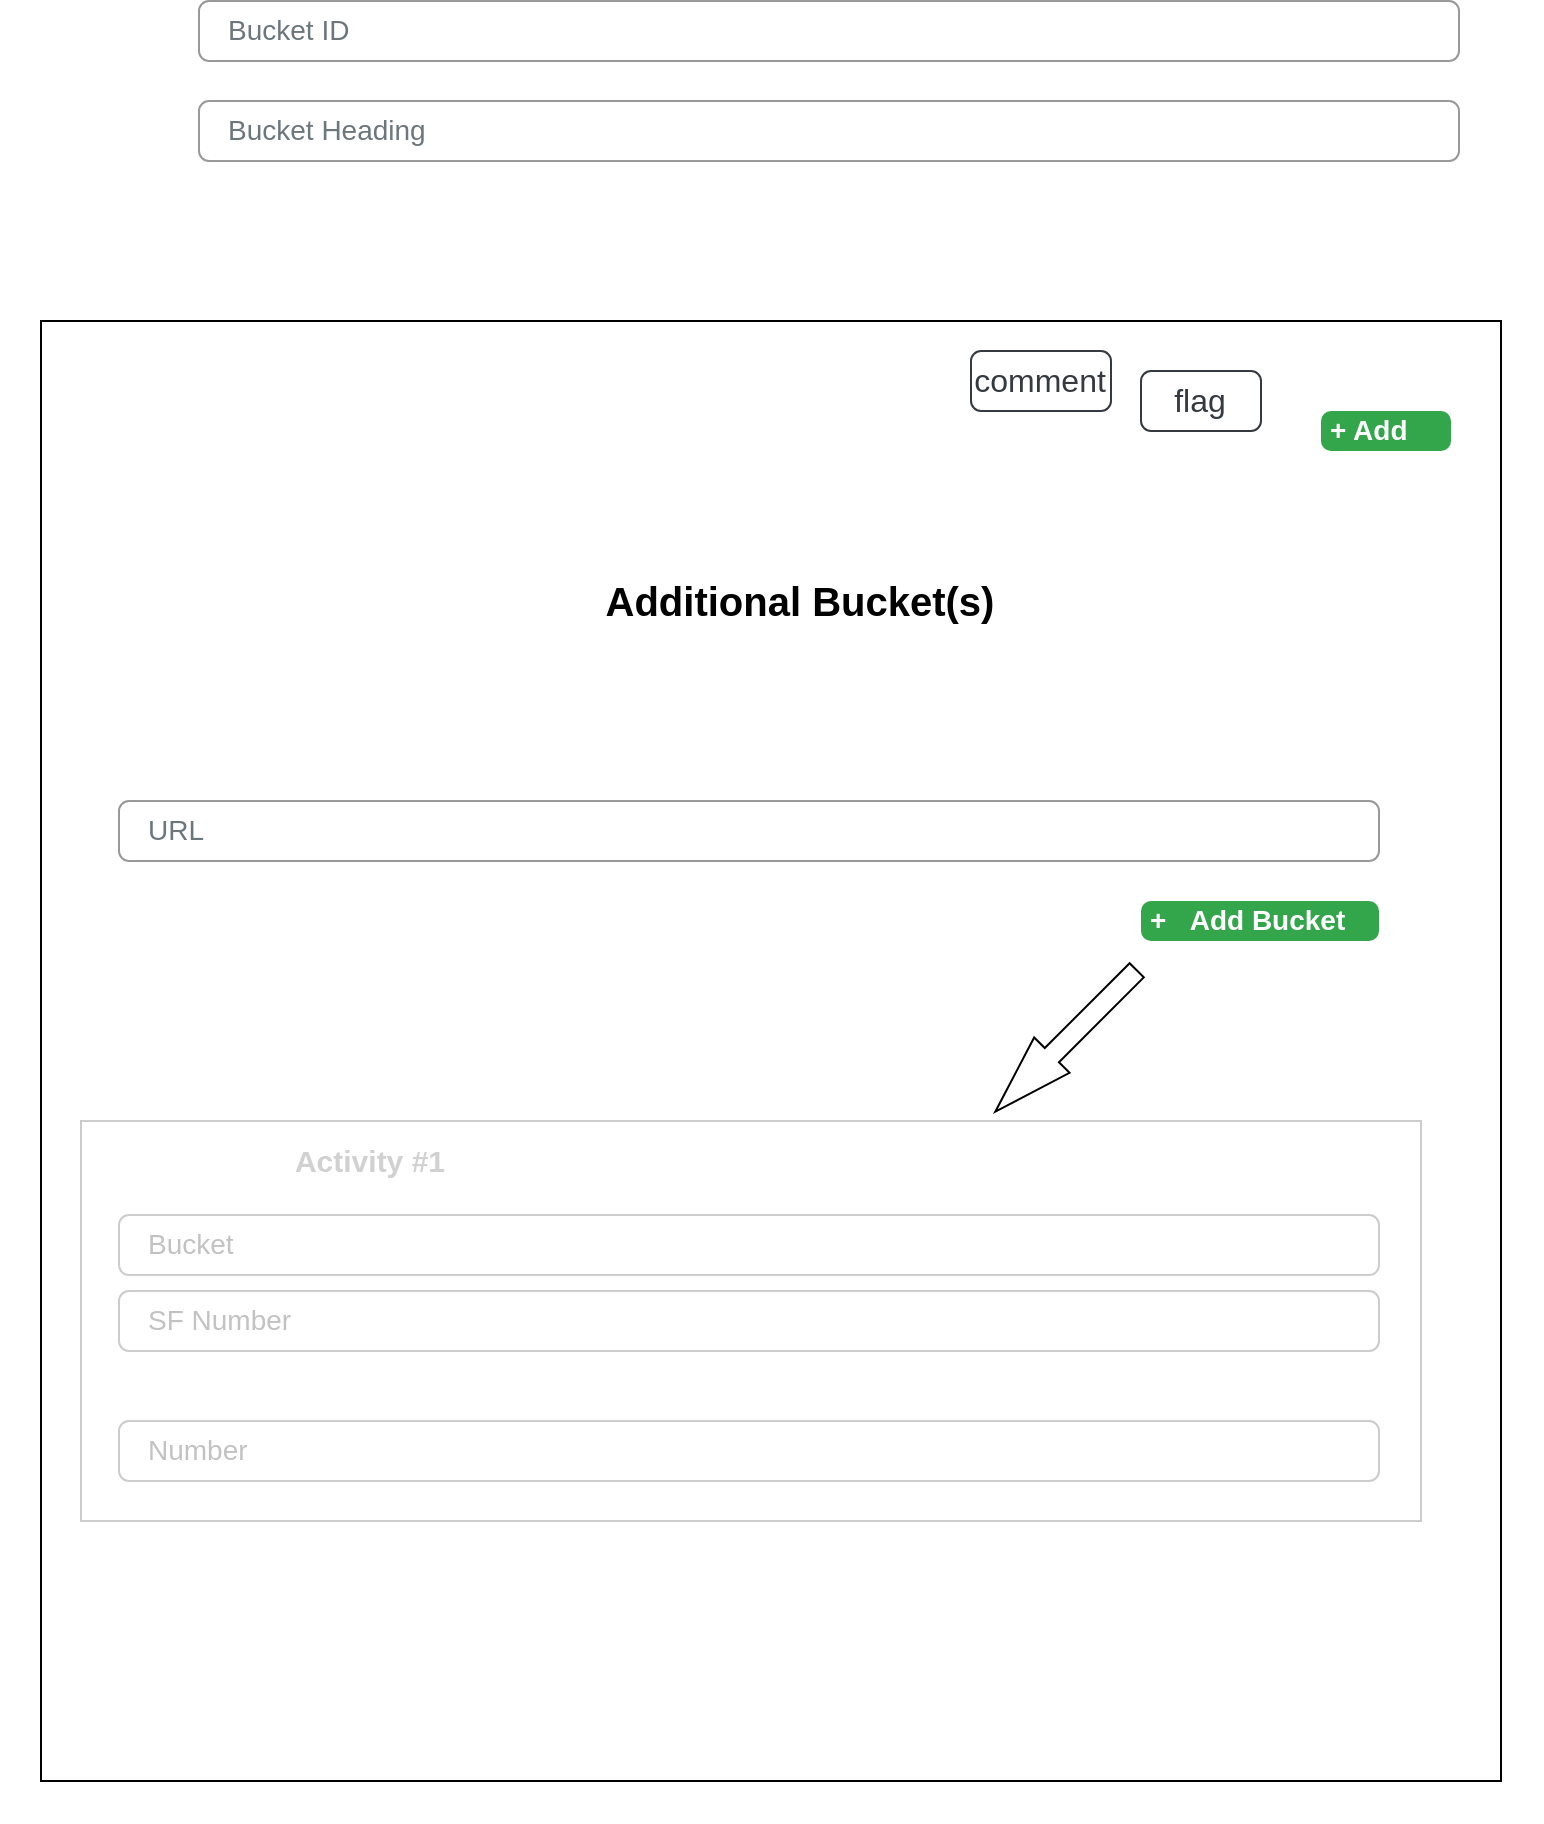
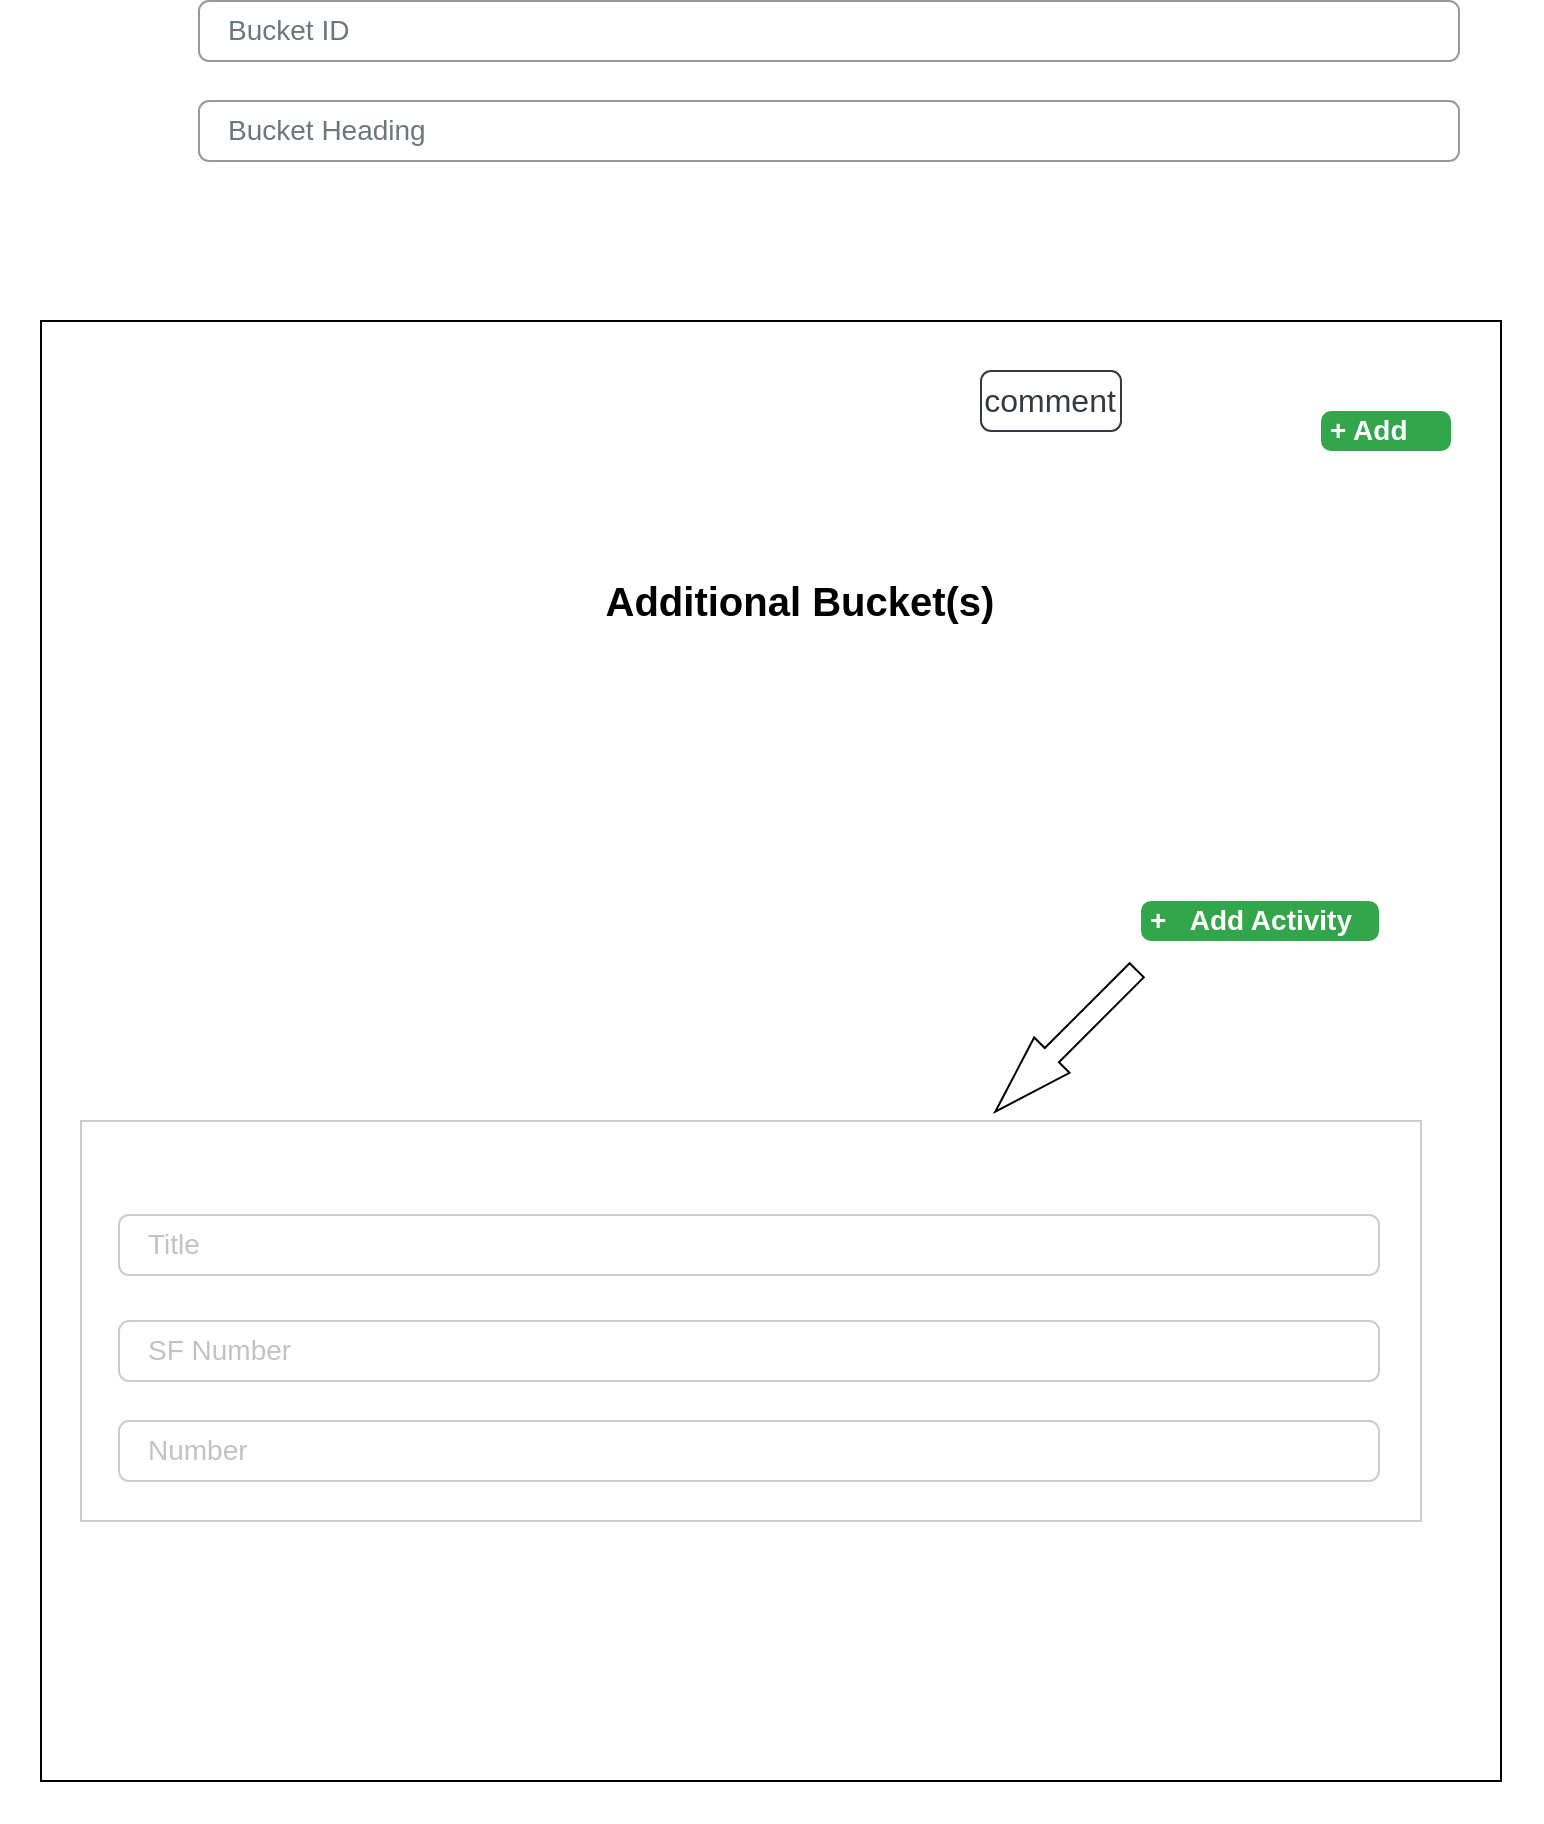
(1041, 381) -> (1051, 401)
(1201, 401) -> none
(749, 831) -> none
(1253, 921) -> (1262, 921)
(371, 1161) -> none
(196, 1245) -> (181, 1245)
(749, 1321) -> (749, 1351)
